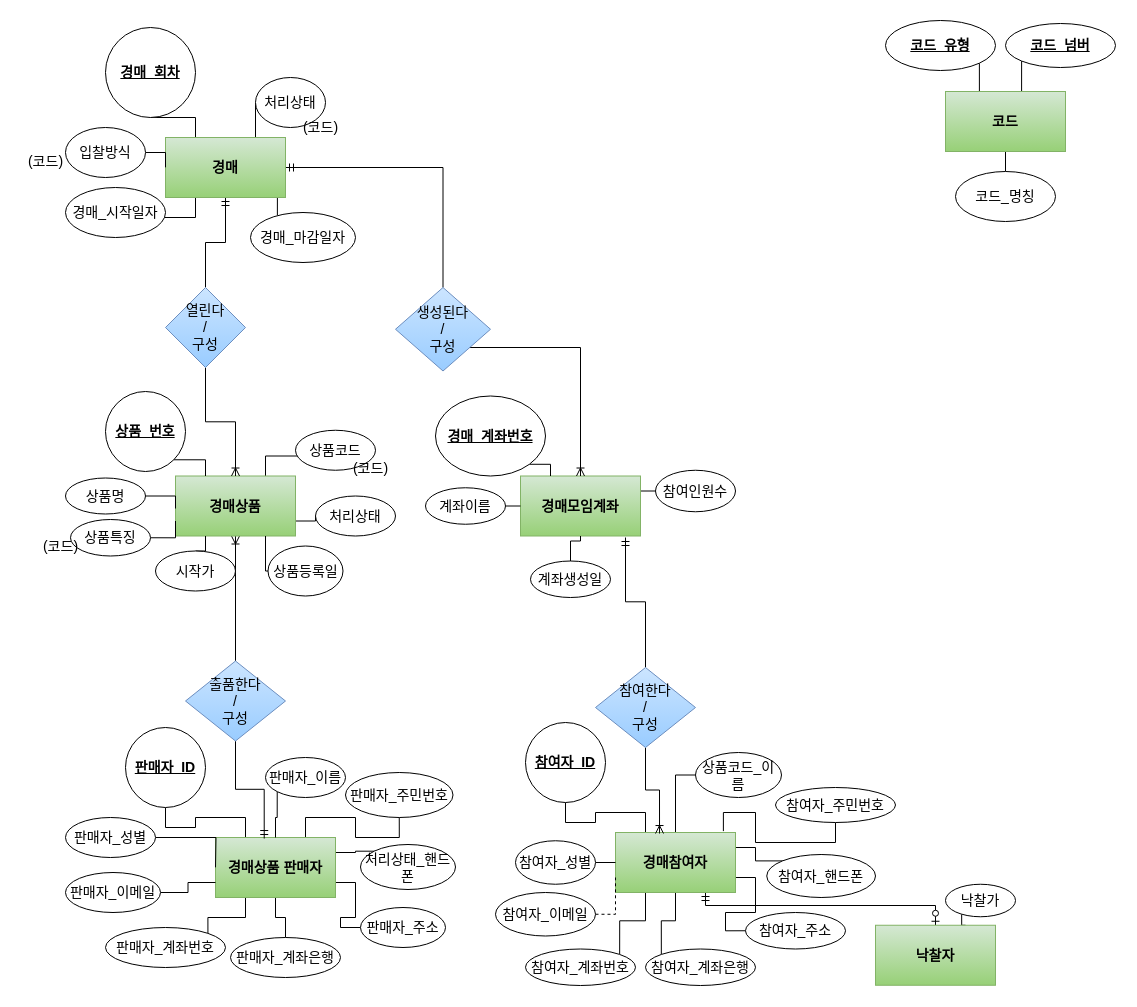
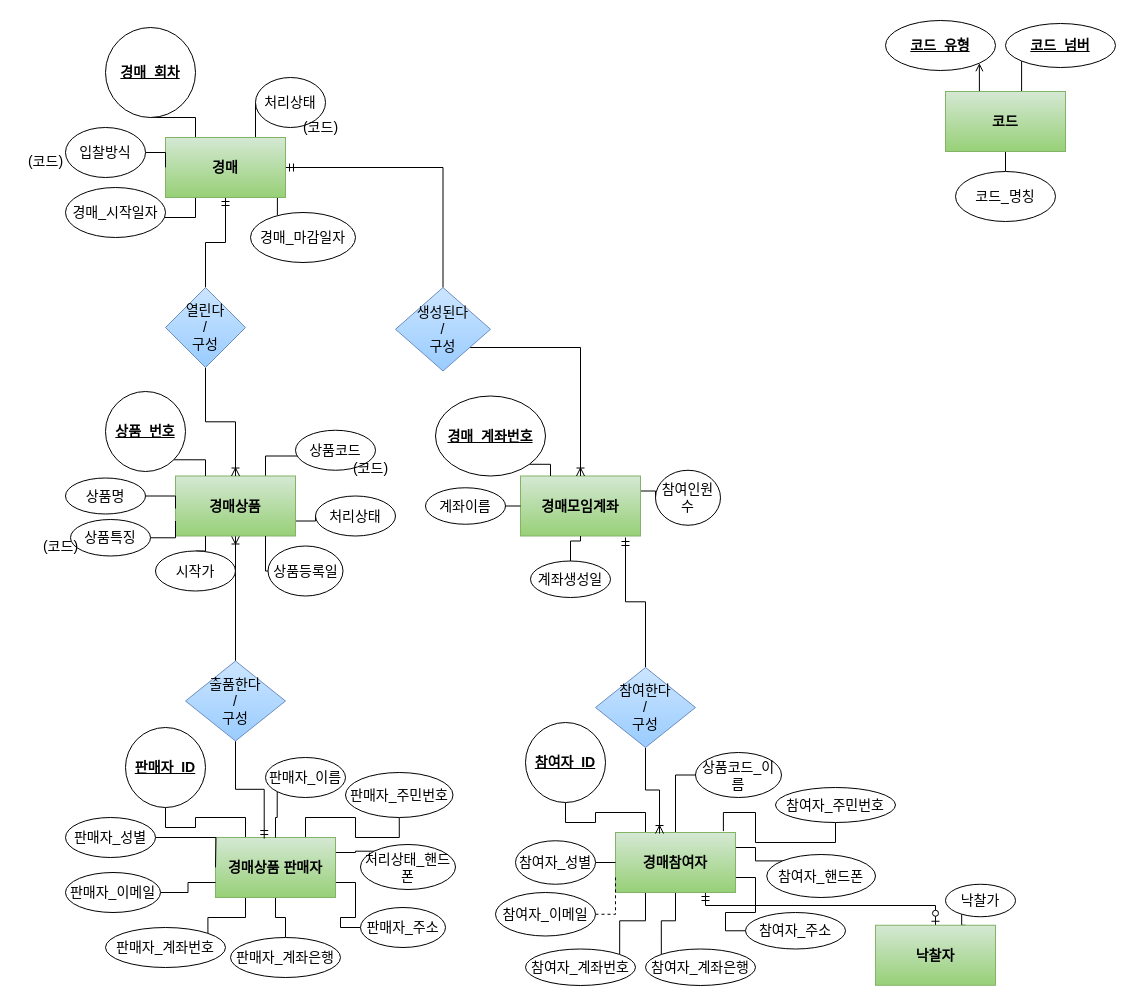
(979, 67) -> (979, 68)
(696, 491) -> (688, 498)
